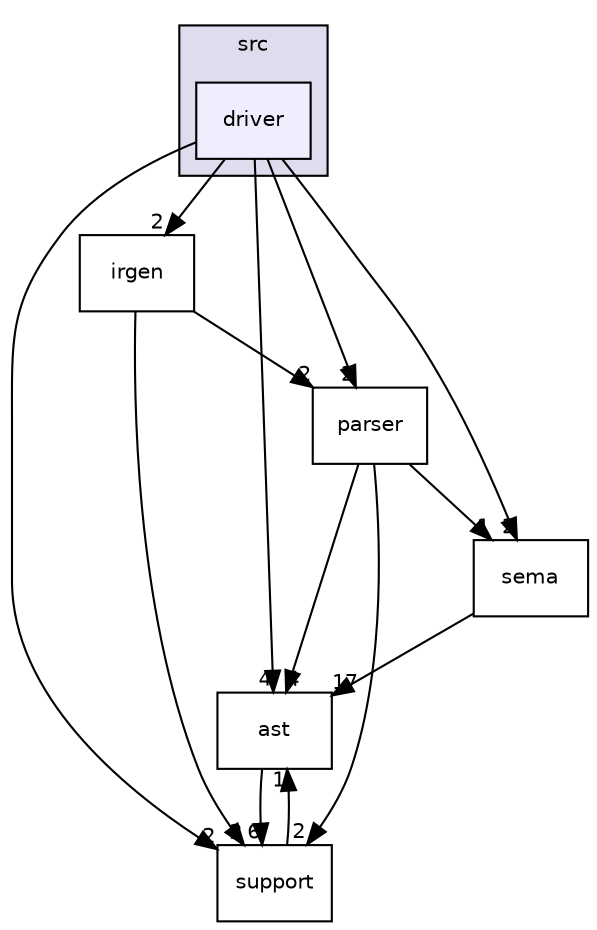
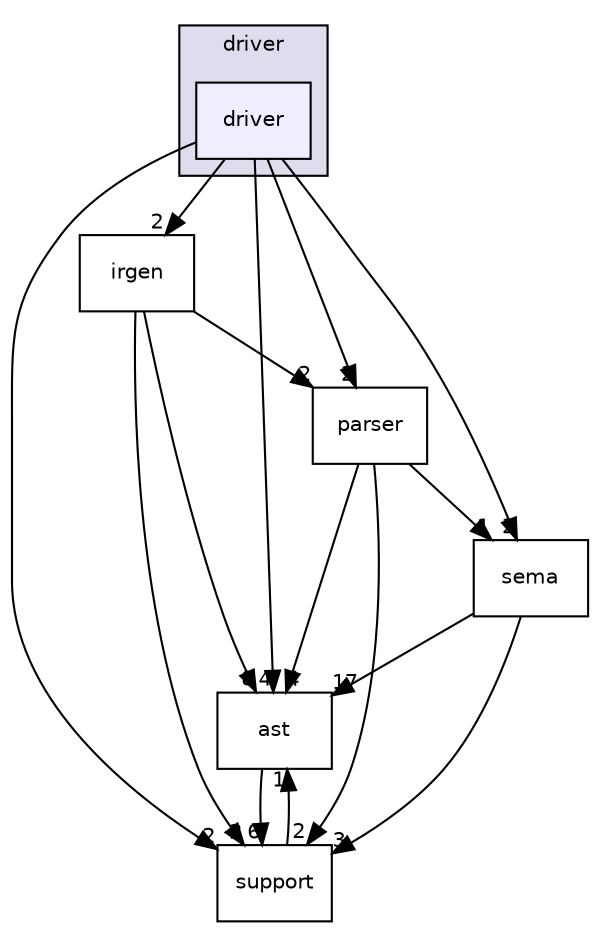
(253, 46) -> (253, 46)
none -> (187, 495)
none -> (460, 748)
